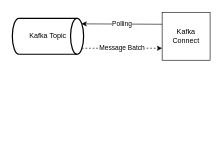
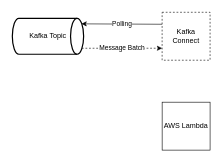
(186, 36) -> (186, 36)
none -> (186, 126)
